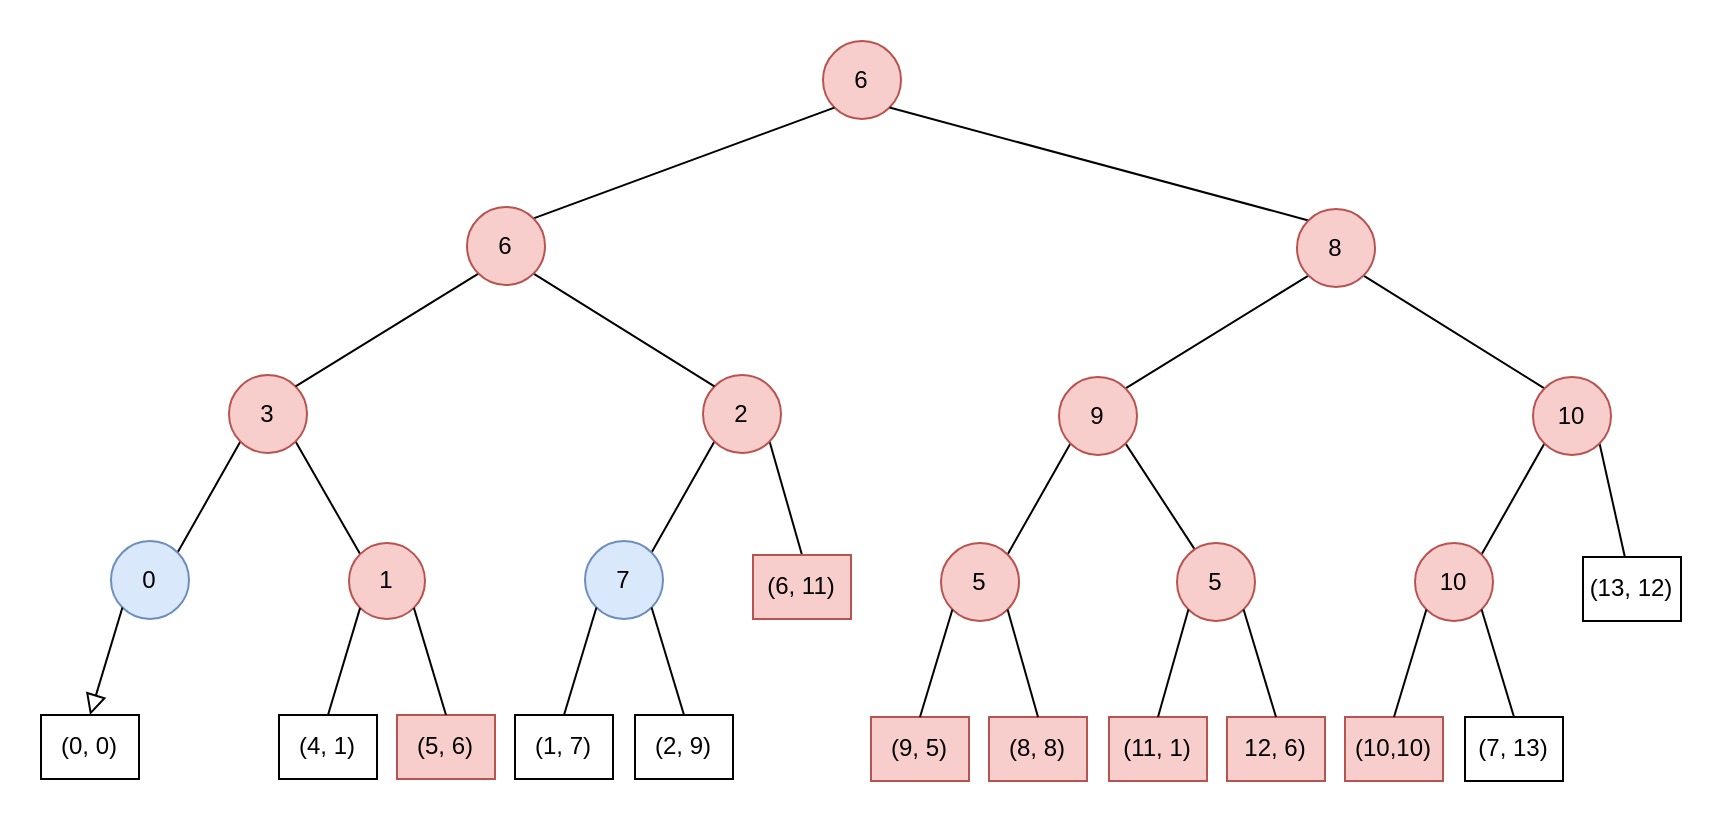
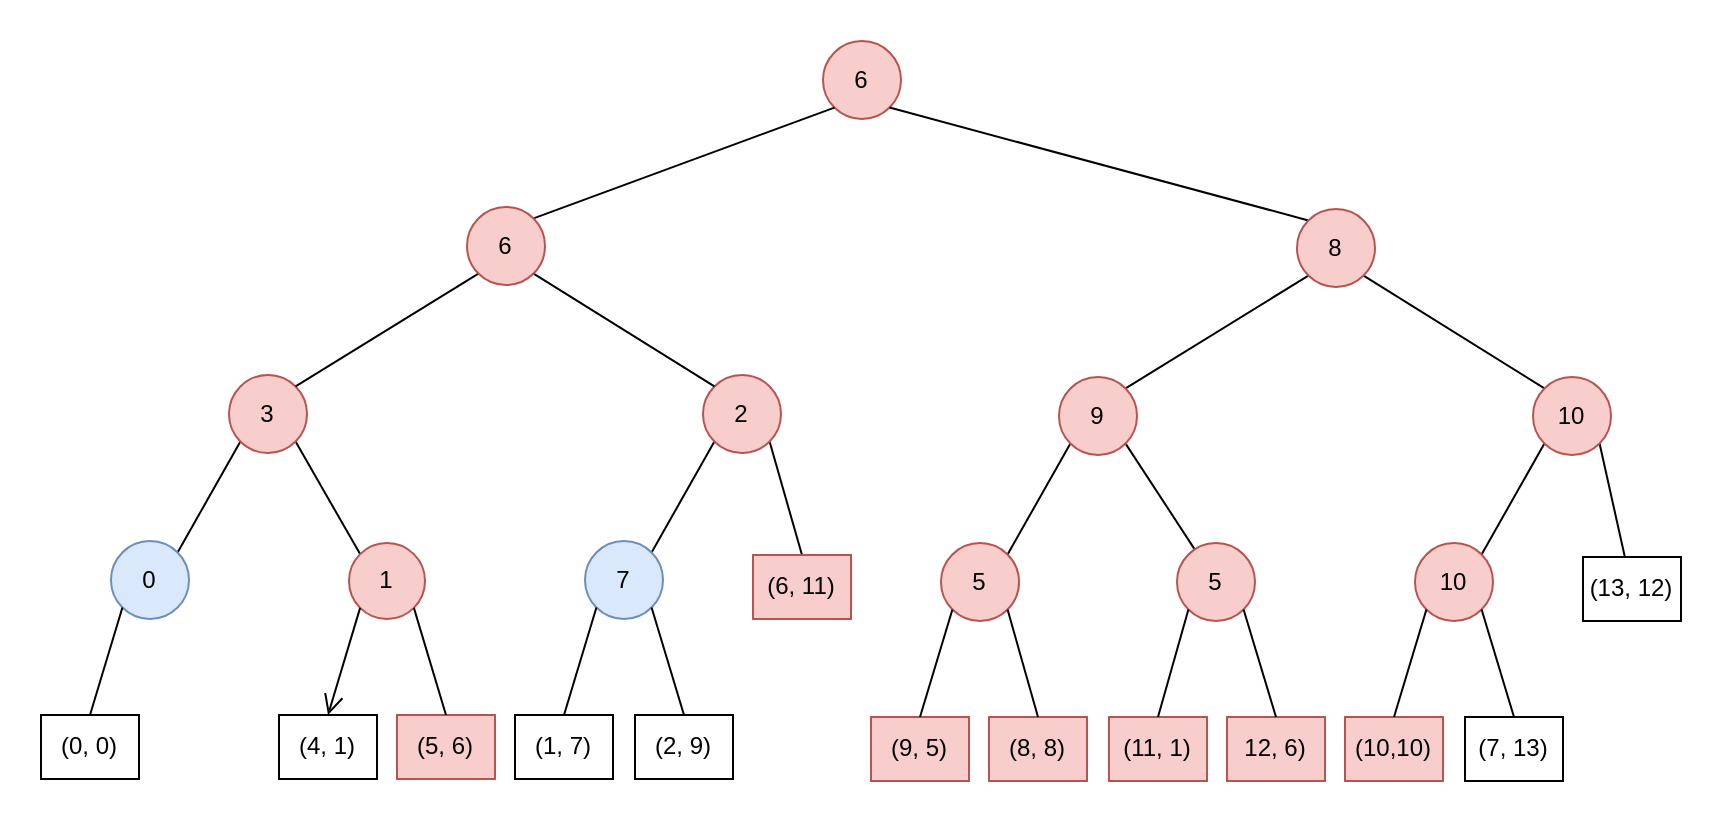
(96, 694) -> (94, 702)
(330, 708) -> (330, 707)
